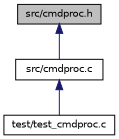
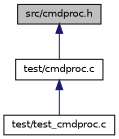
(59, 70) -> (59, 70)
